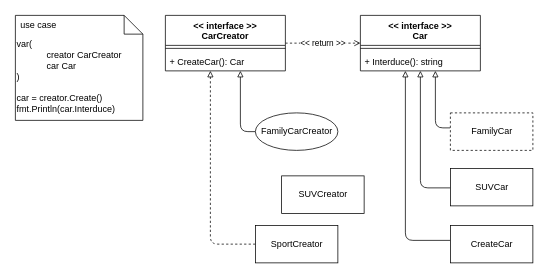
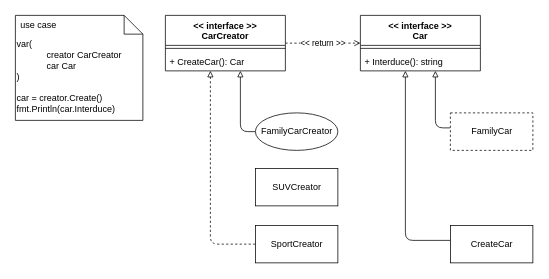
(420, 145) -> none
(492, 187) -> none
(323, 195) -> (297, 187)
